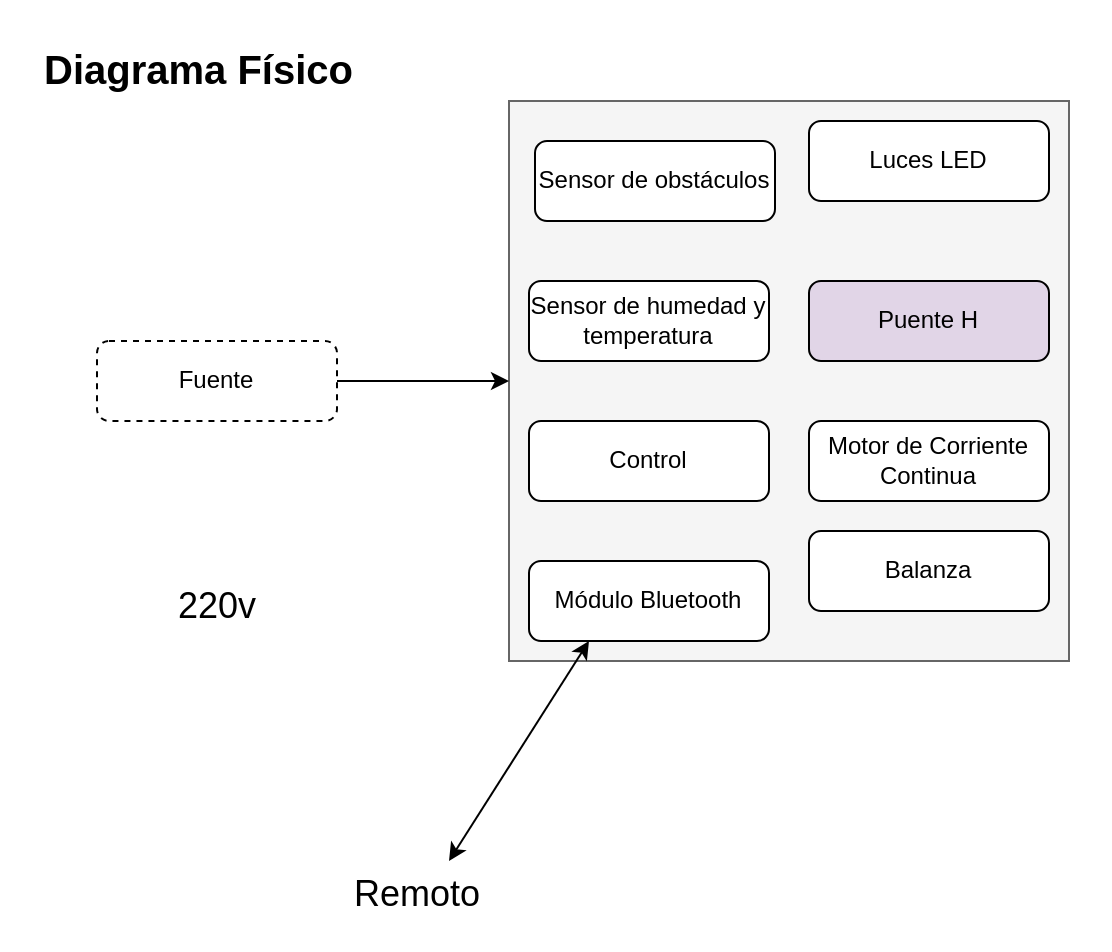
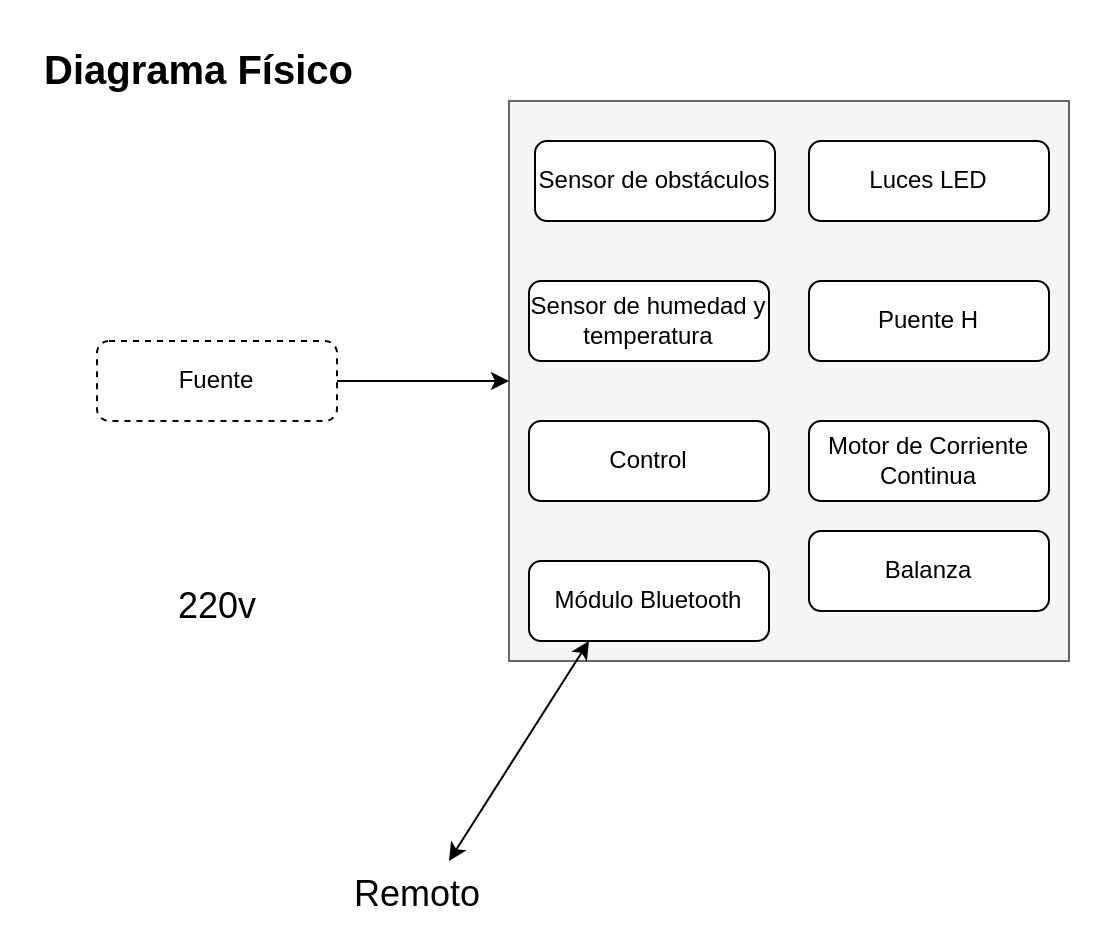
(929, 161) -> (929, 181)
(929, 321) -> (929, 321)
